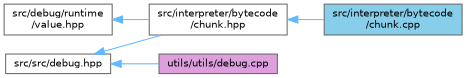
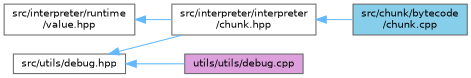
(58, 20) -> (69, 20)
(218, 20) -> (244, 20)
(393, 20) -> (410, 20)
(58, 64) -> (69, 64)
